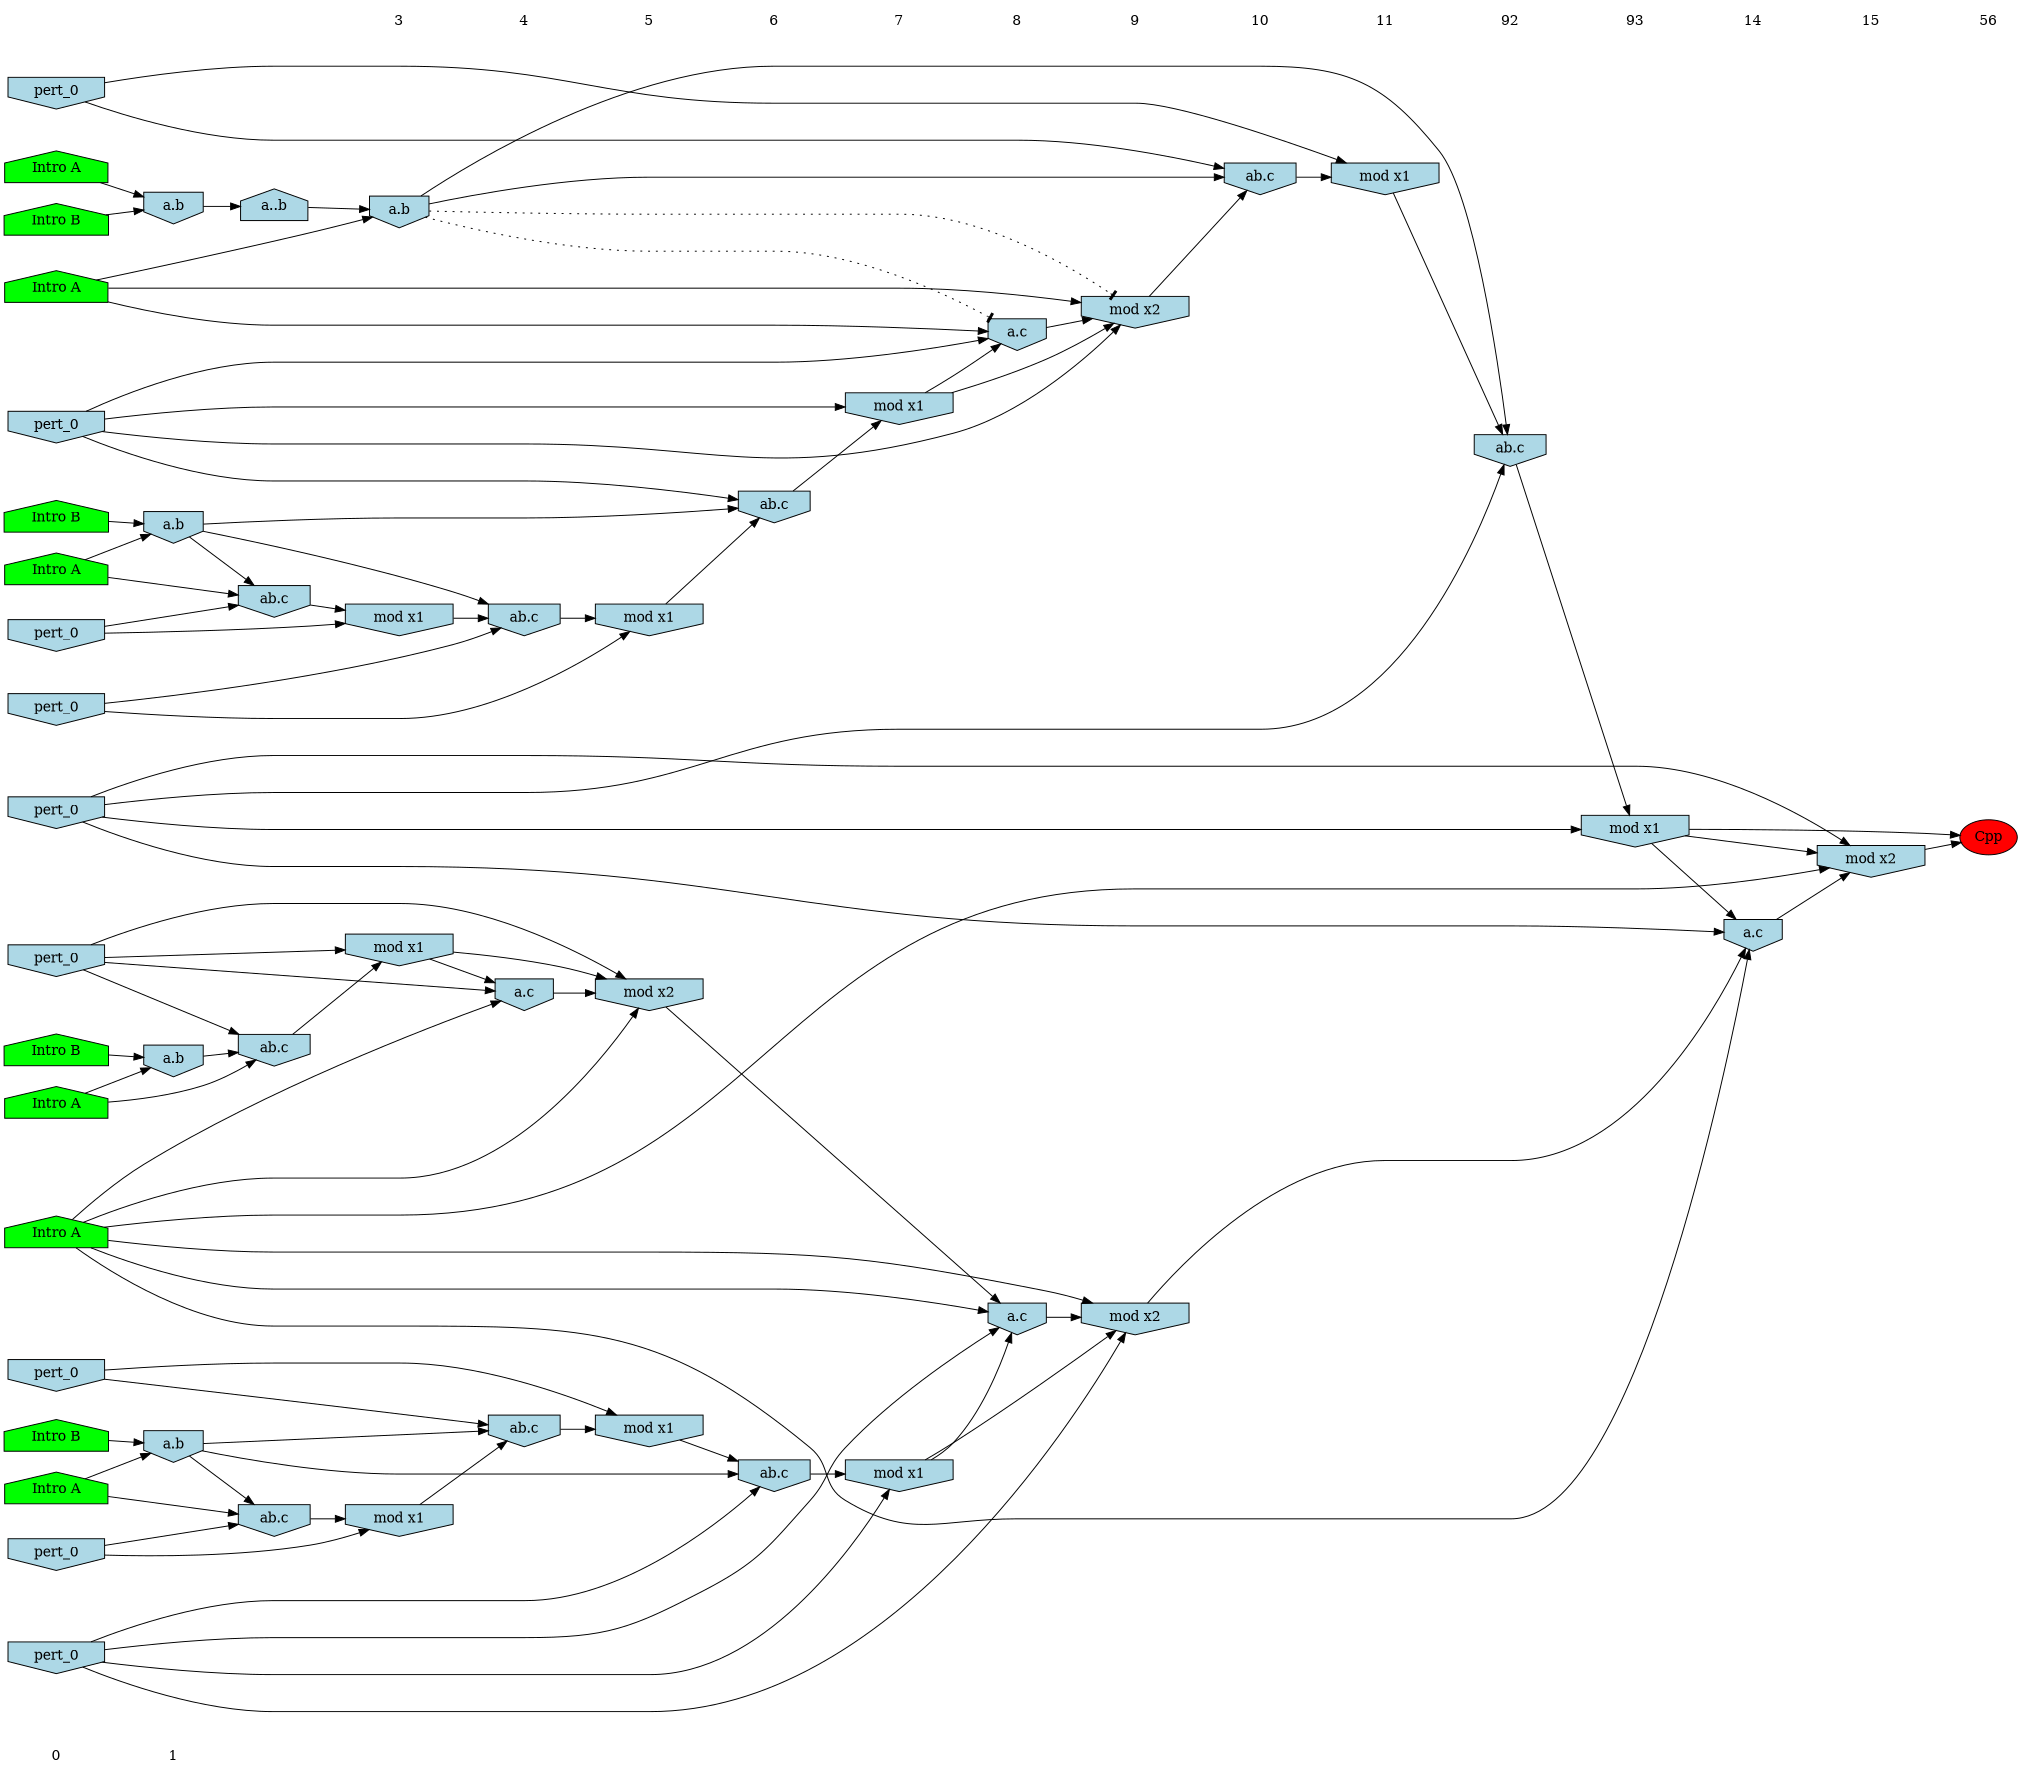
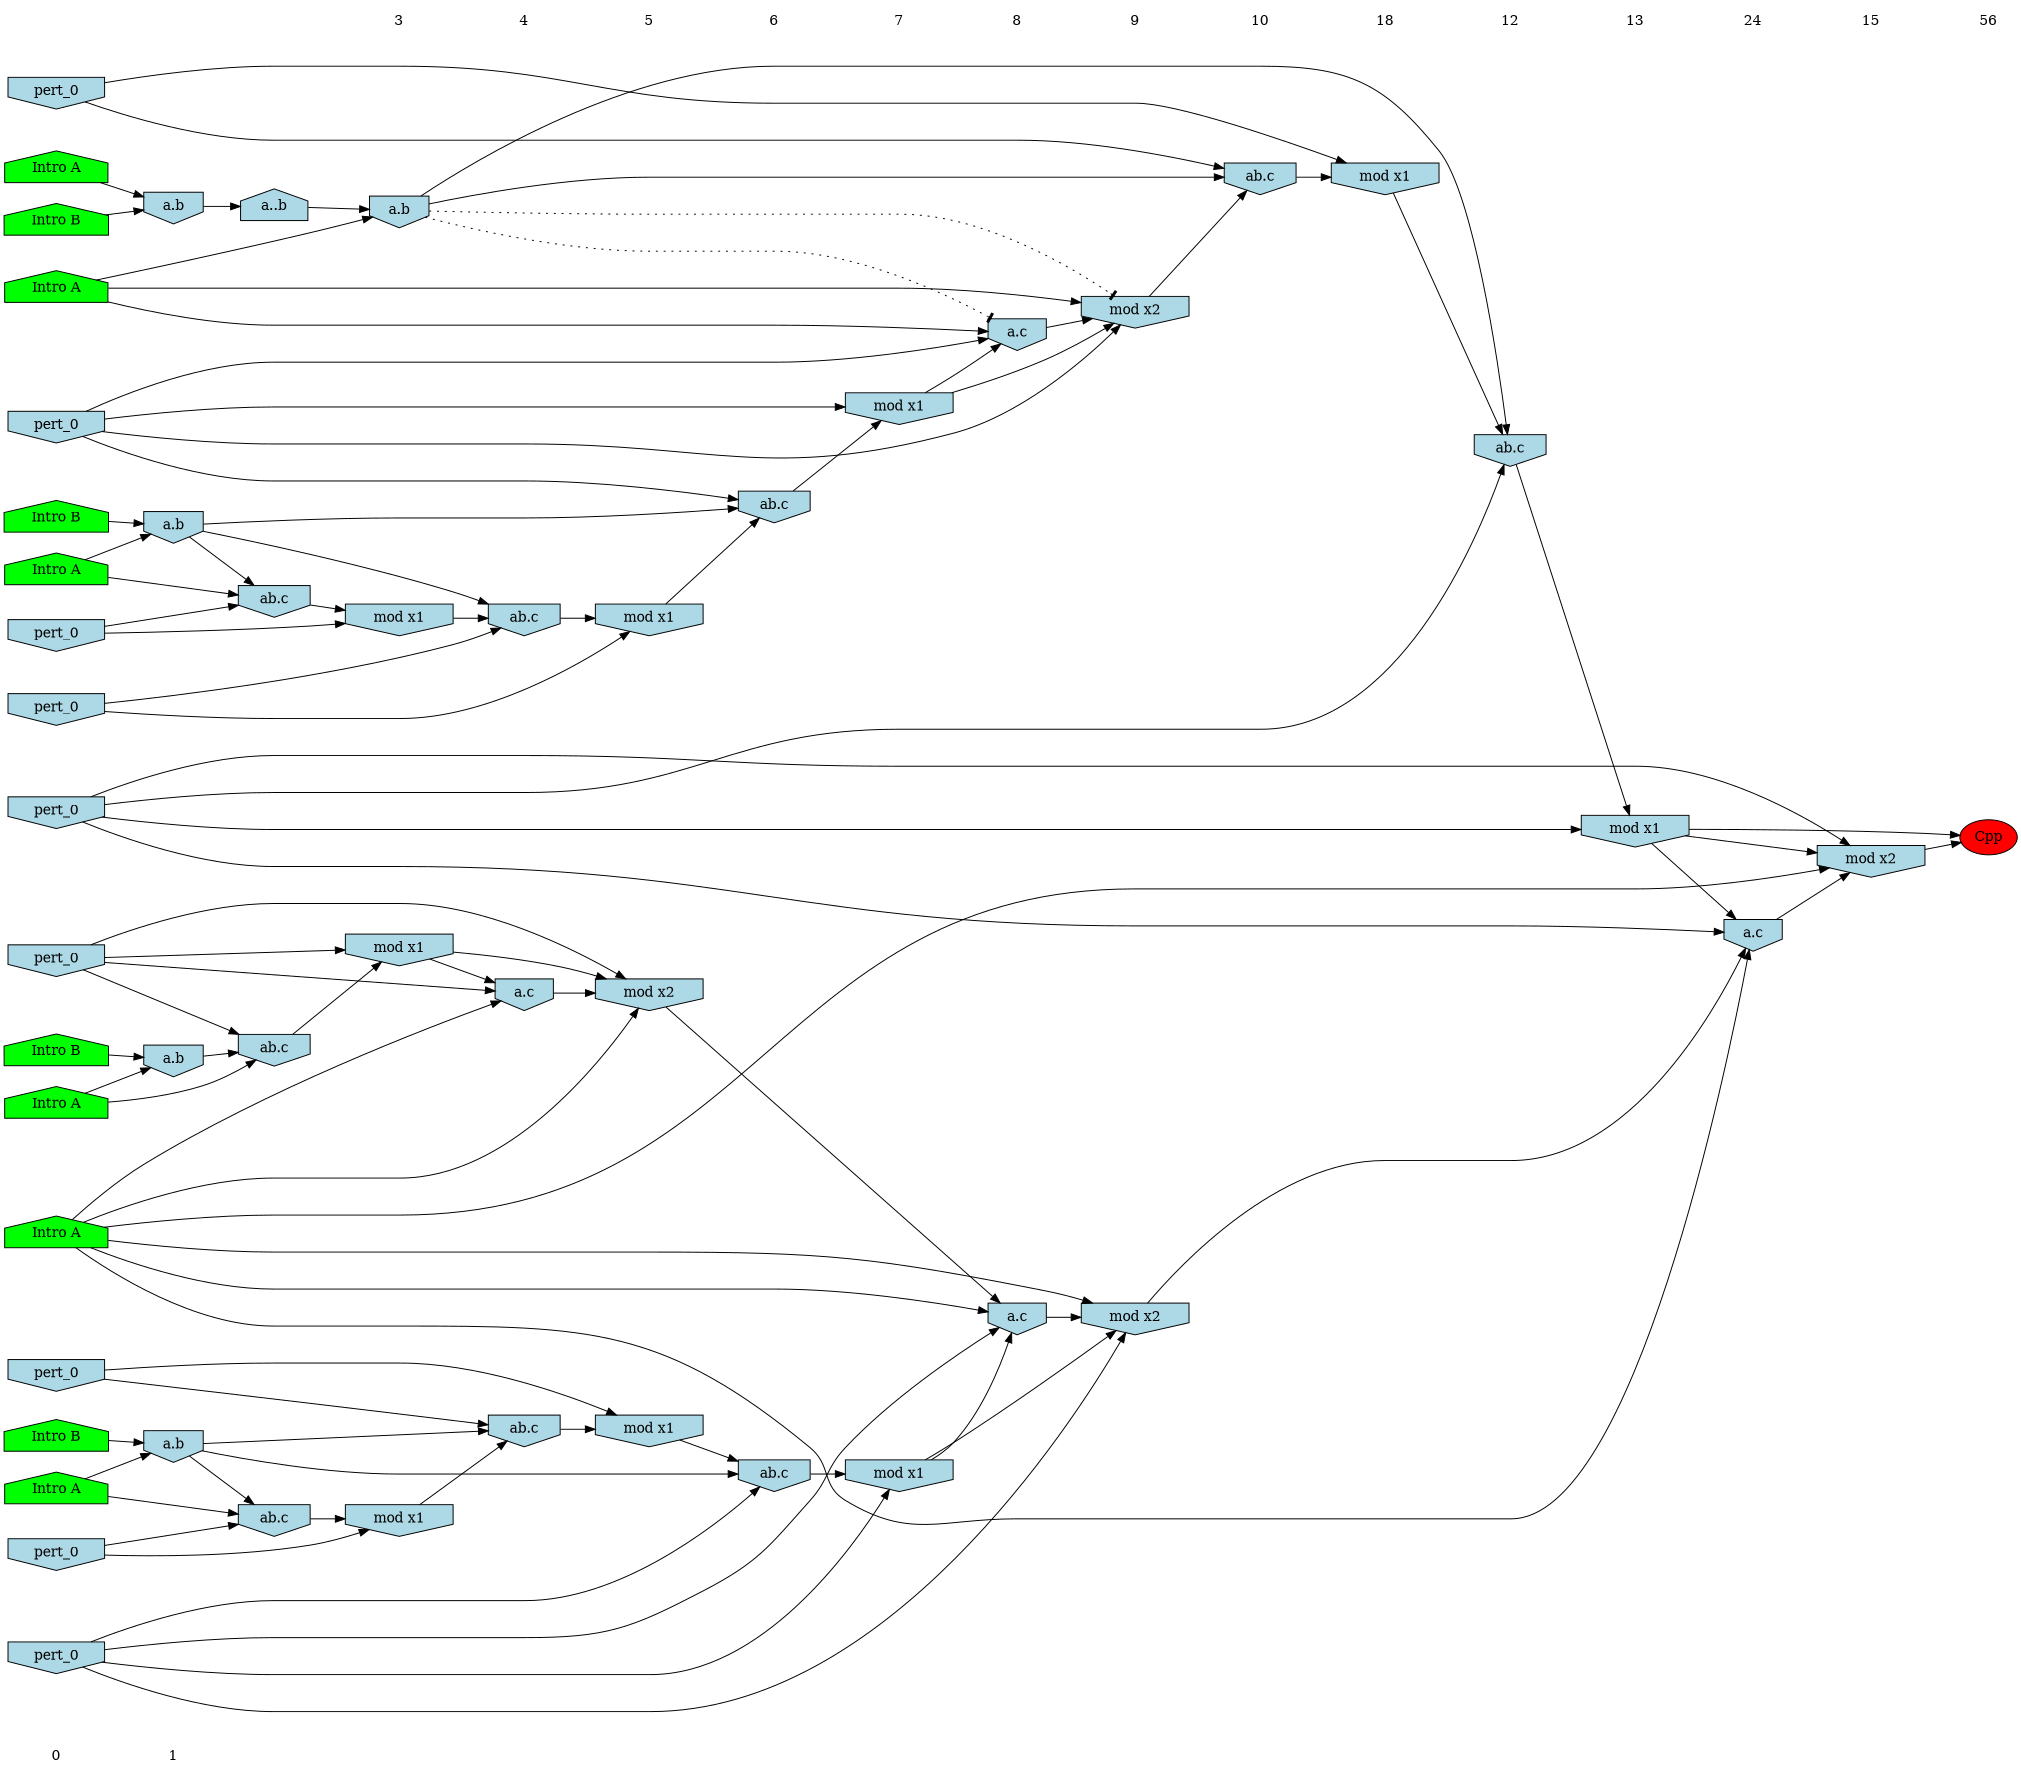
(1385, 21) -> (1385, 21)
(1510, 21) -> (1510, 21)
(1635, 21) -> (1635, 21)
(1753, 21) -> (1753, 21)
